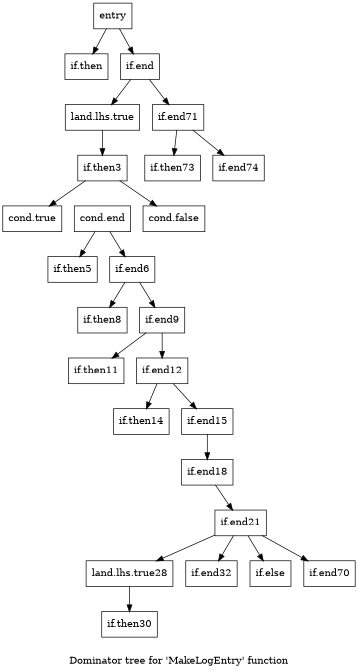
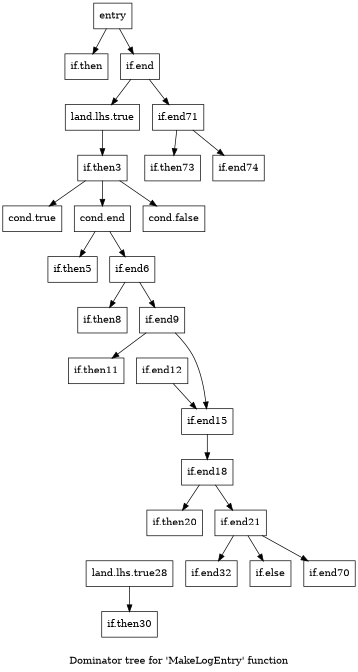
none -> (102, 190)
(162, 342) -> (197, 364)
(141, 422) -> none
none -> (175, 523)
(189, 547) -> none
